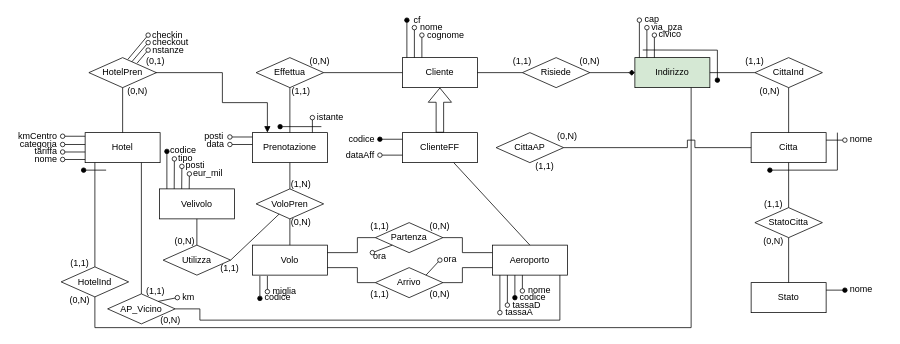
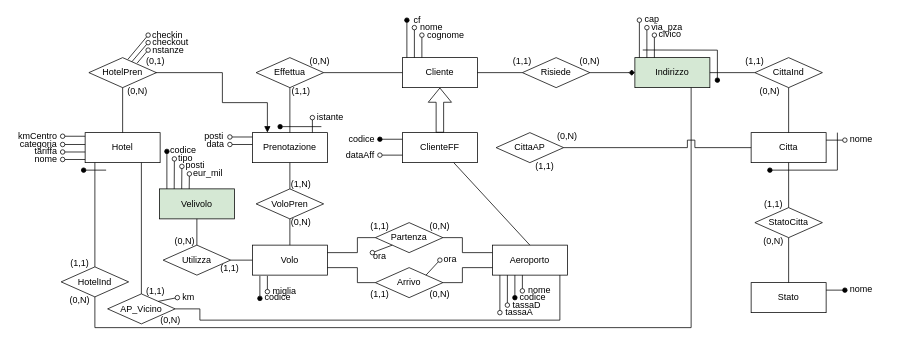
(197, 204) -> (197, 204)
(255, 237) -> (241, 260)
